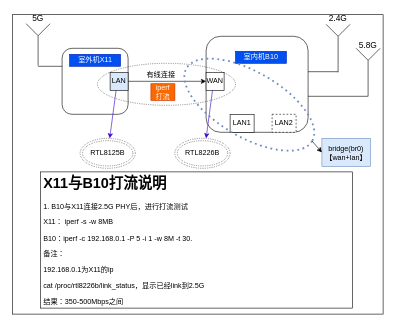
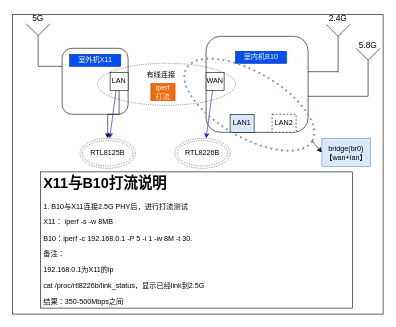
(119, 81) -> (119, 81)
(200, 81) -> (108, 133)
(242, 123) -> (242, 123)
